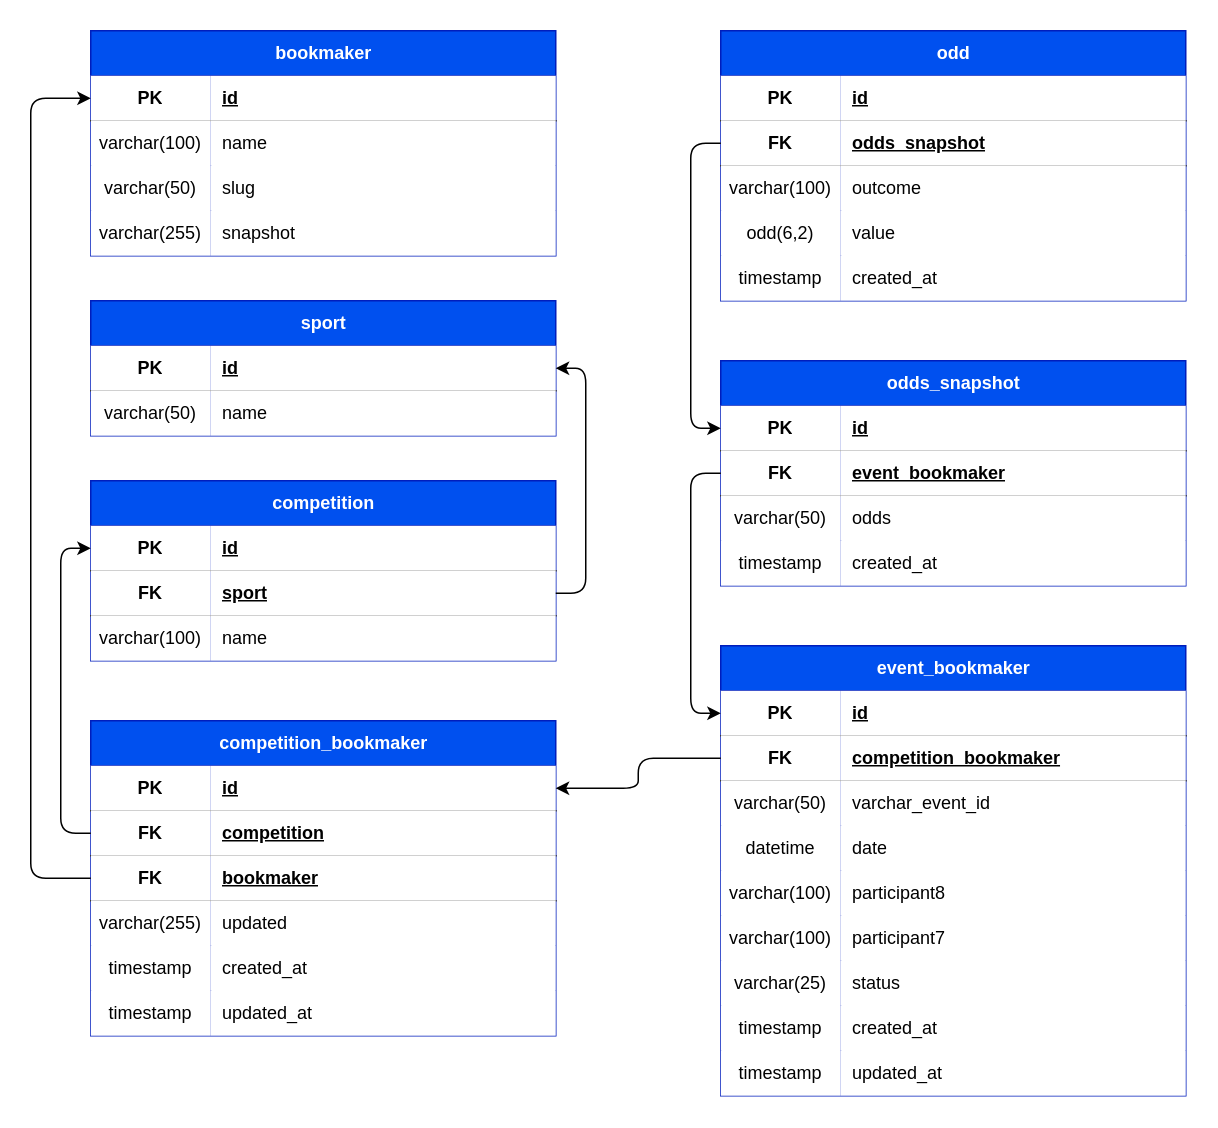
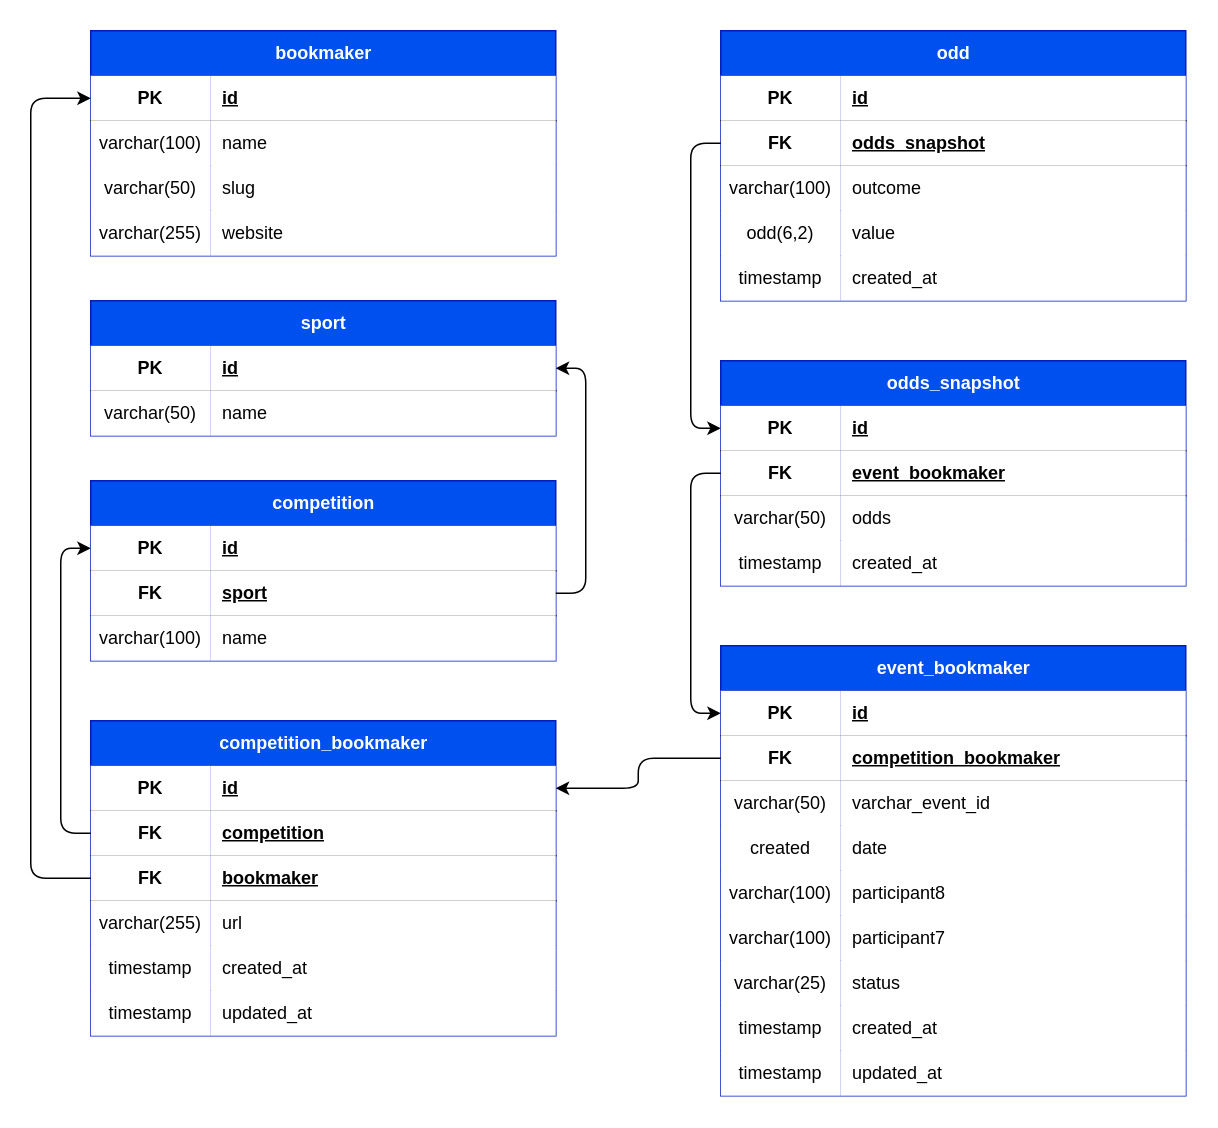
(263, 233) -> (256, 233)
(781, 848) -> (781, 848)
(258, 923) -> (236, 923)
